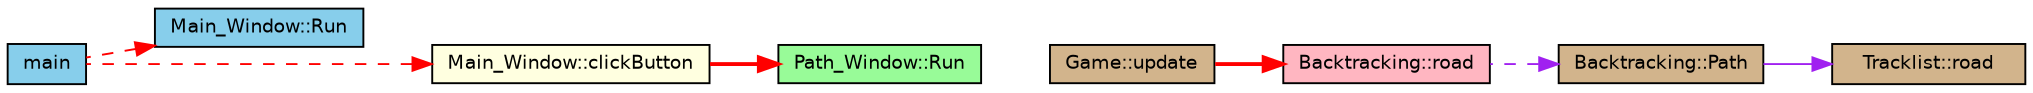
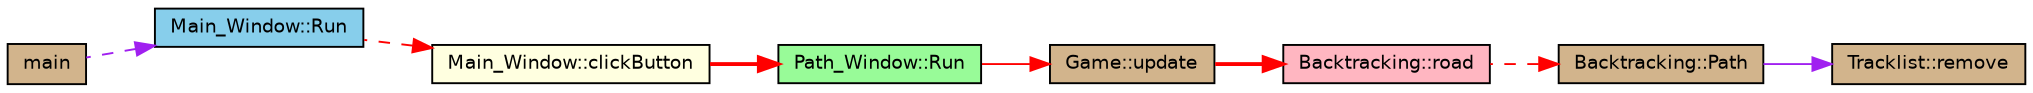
(115, 53) -> (111, 53)
(47, 64) -> (47, 64)
(249, 64) -> (389, 43)
none -> (1006, 64)
(1514, 64) -> (1514, 64)
(1929, 64) -> (1929, 64)
